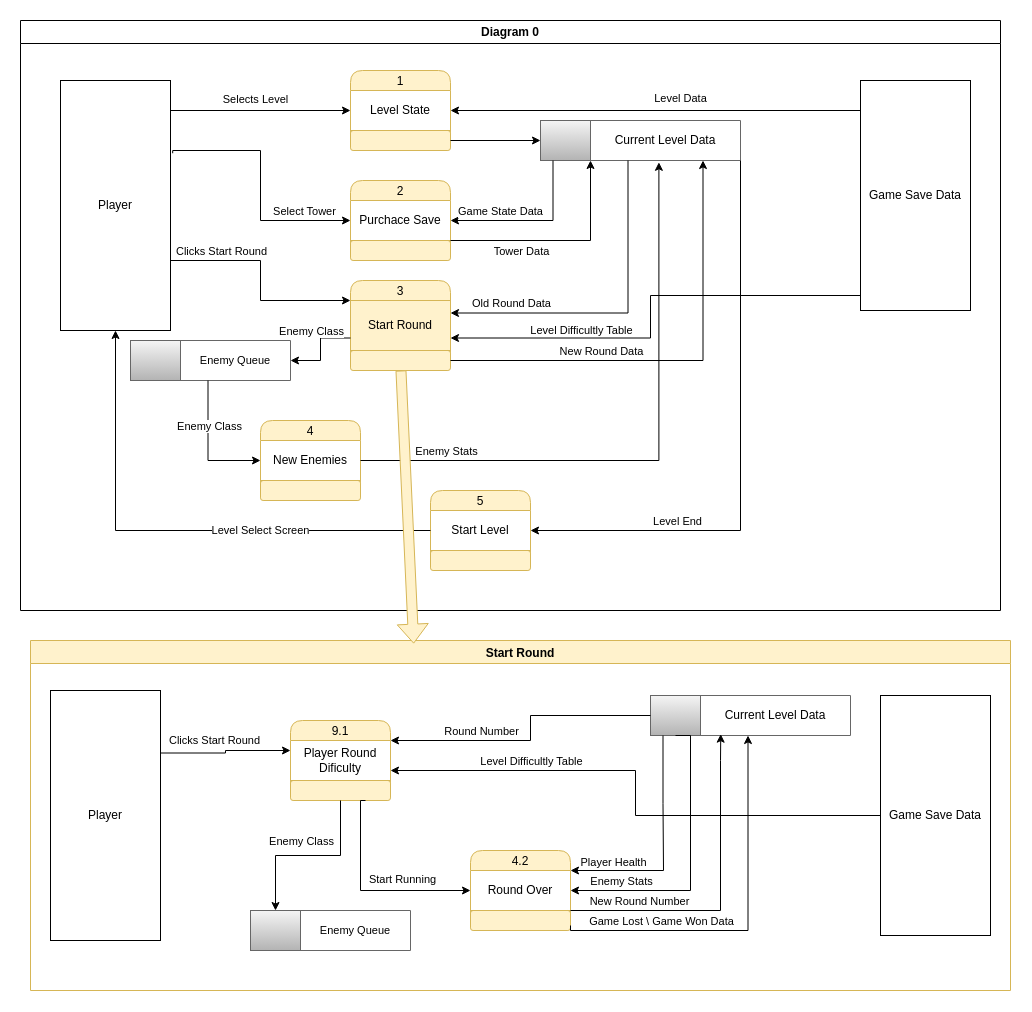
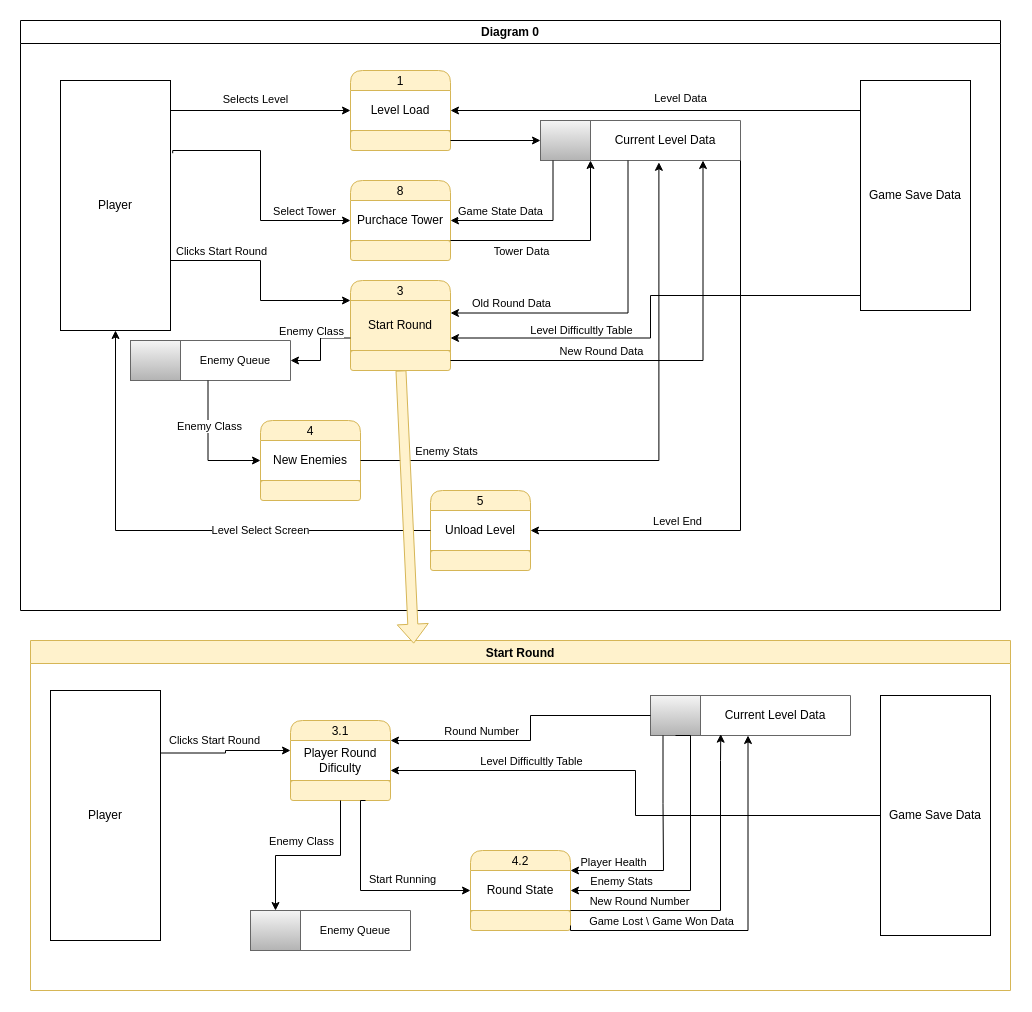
(401, 111) -> (401, 111)
(400, 191) -> (400, 191)
(401, 221) -> (401, 221)
(481, 531) -> (481, 531)
(340, 731) -> (340, 731)
(521, 891) -> (521, 891)
